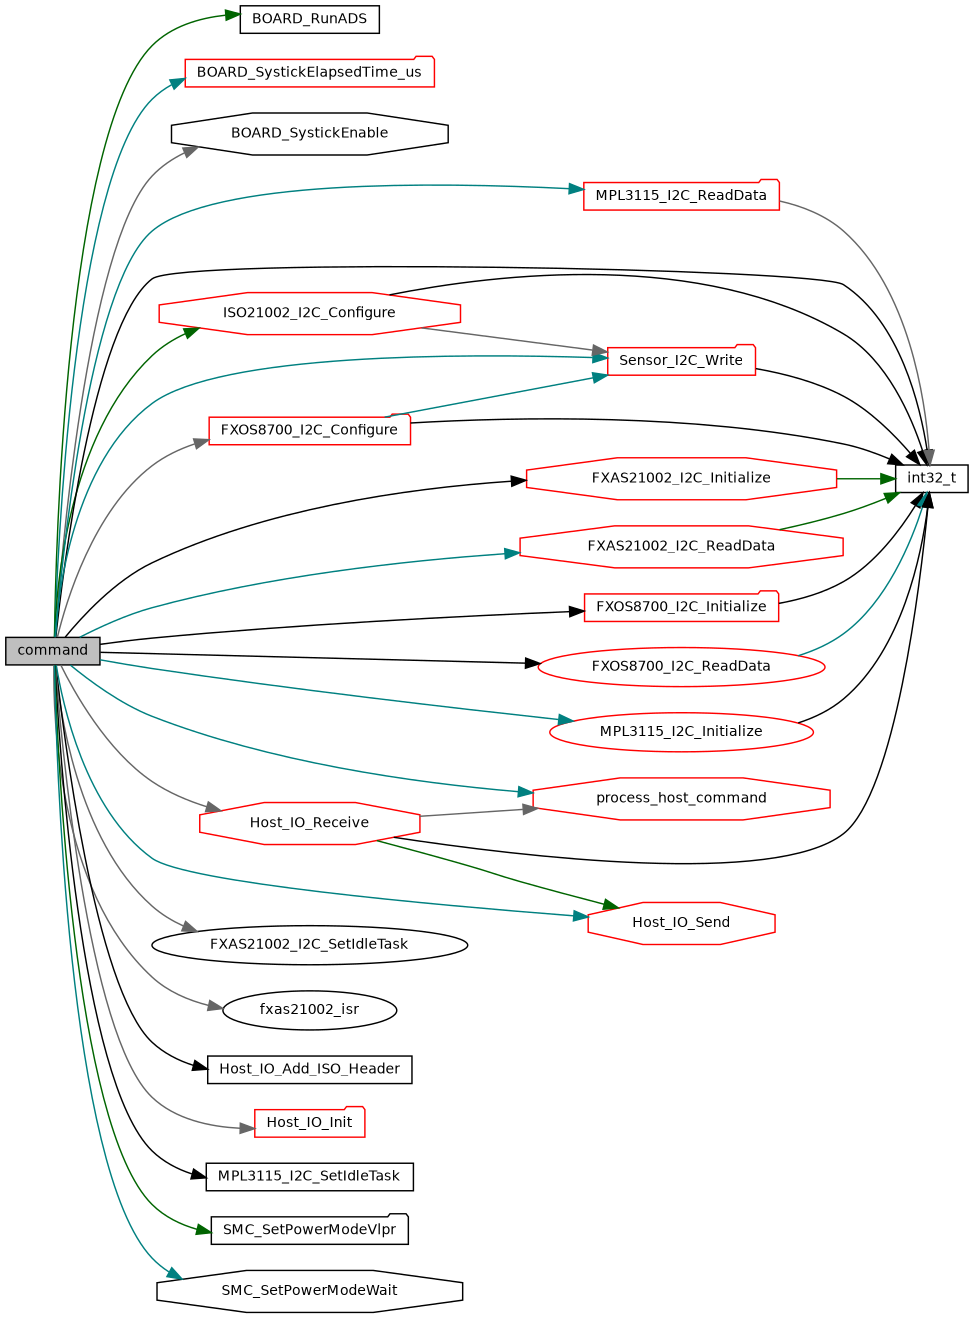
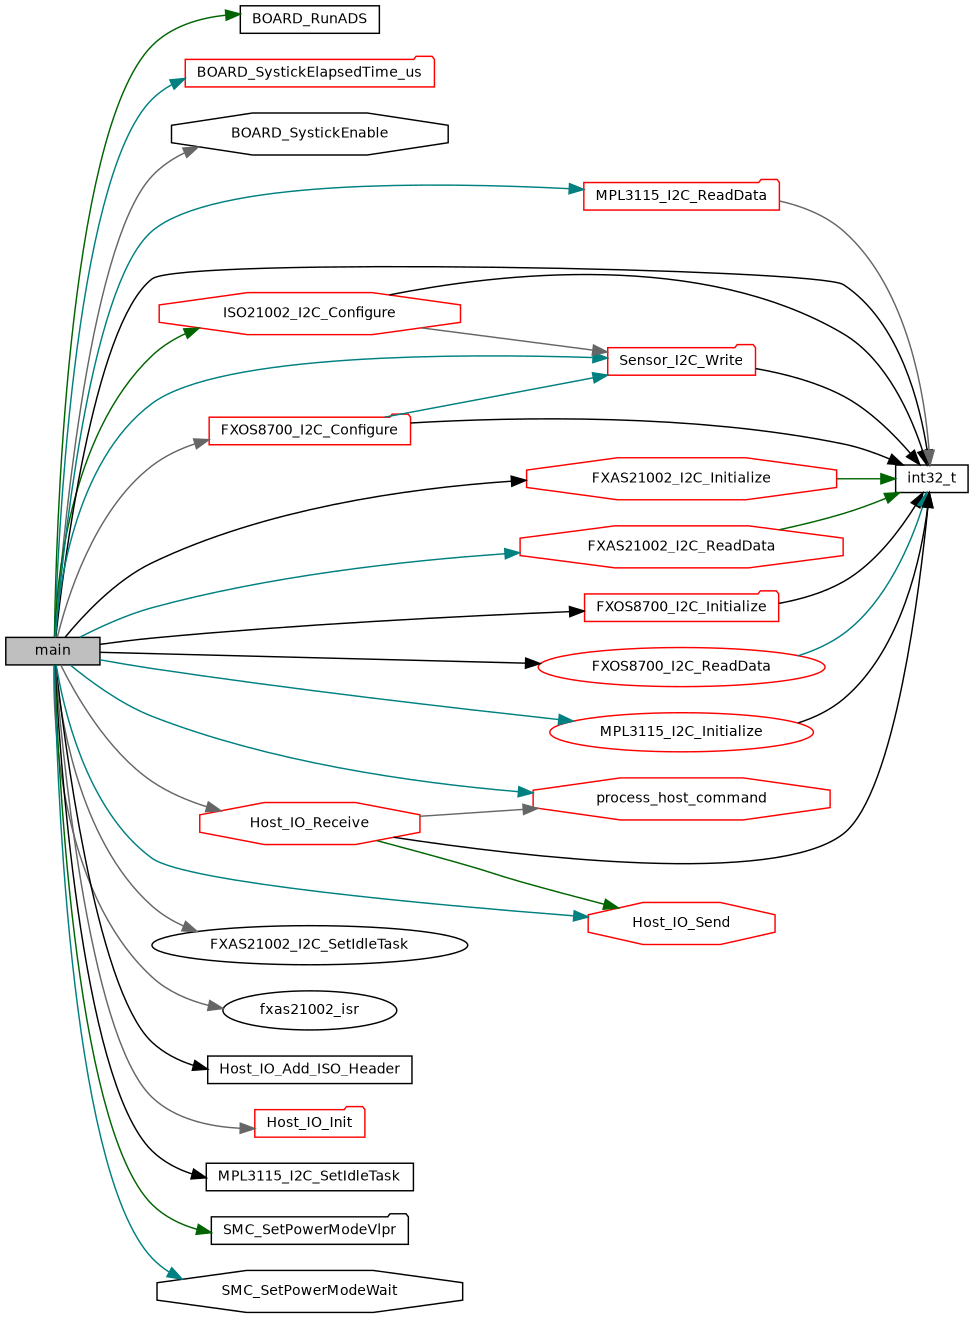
(53, 651) -> (53, 651)
